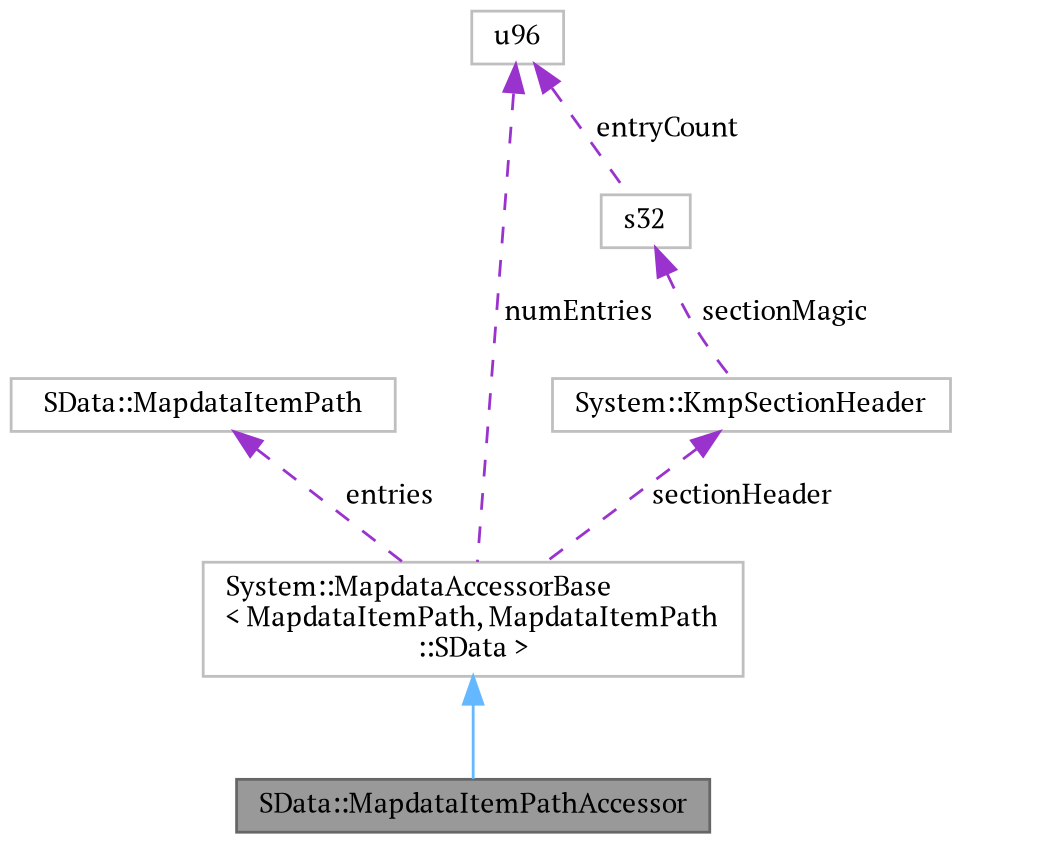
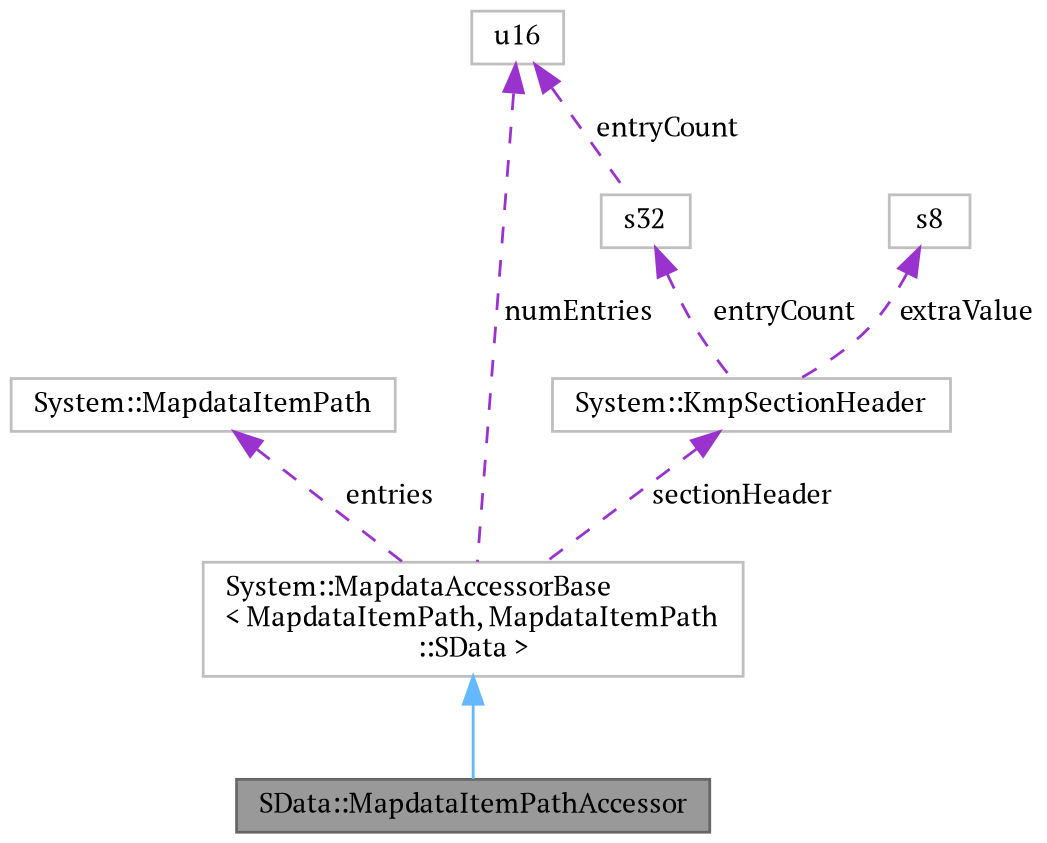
(518, 38) -> (518, 38)
none -> (930, 221)
(782, 313) -> (782, 313)
(203, 405) -> (203, 405)
